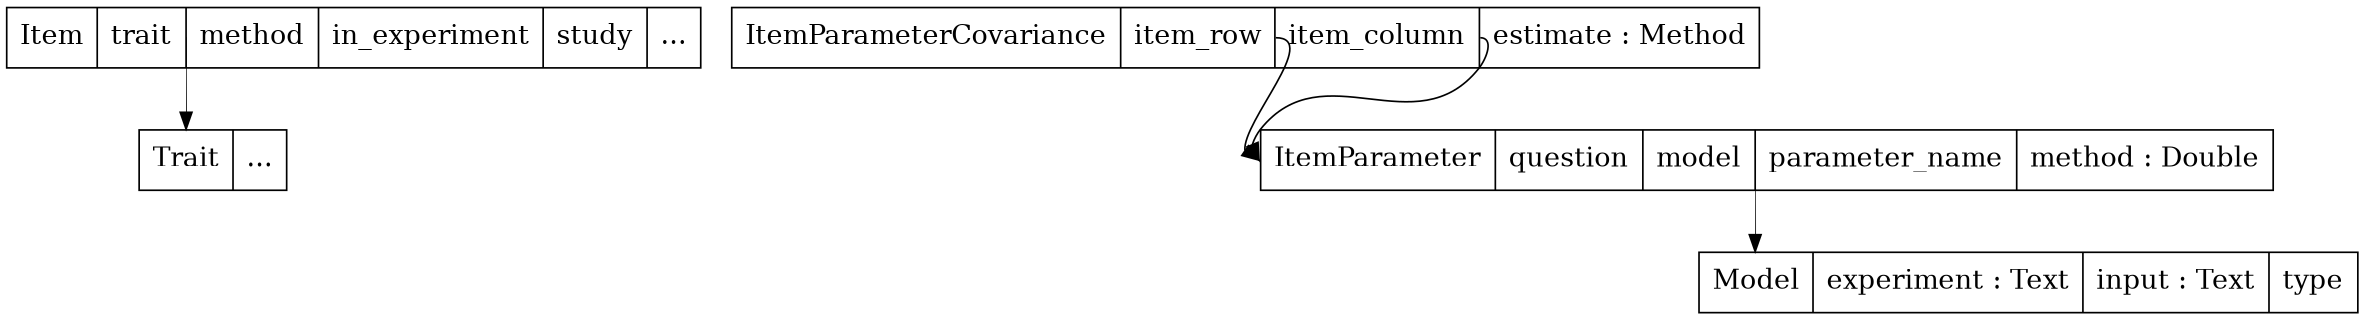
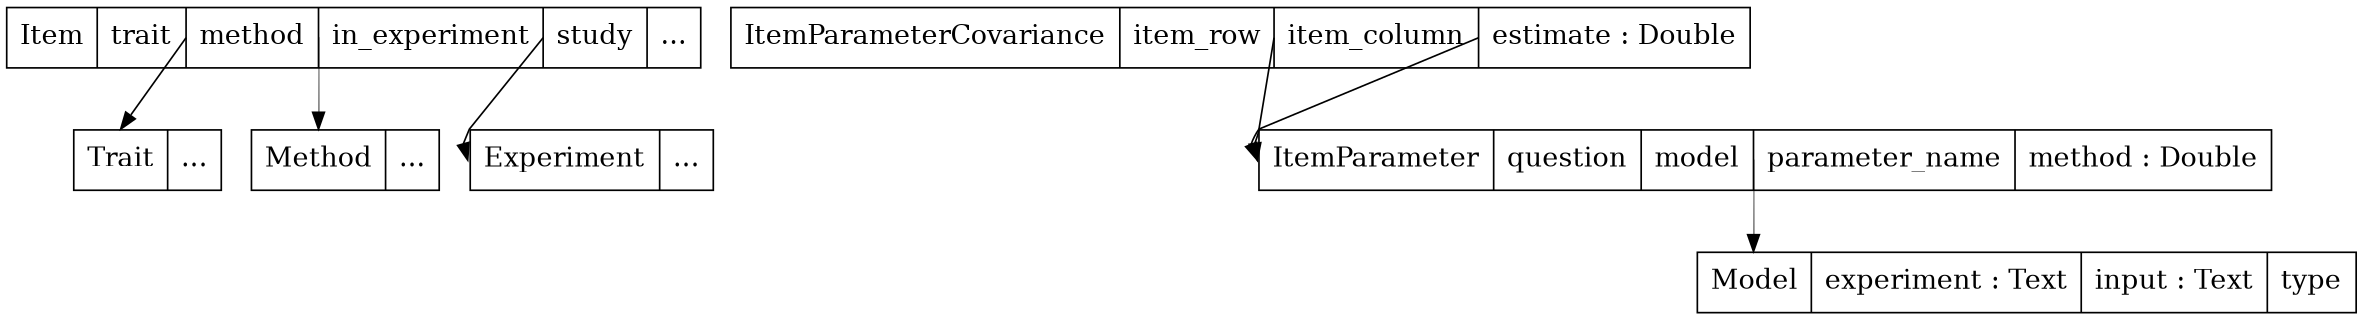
(1619, 36) -> (1614, 36)
none -> (345, 160)
none -> (592, 160)
